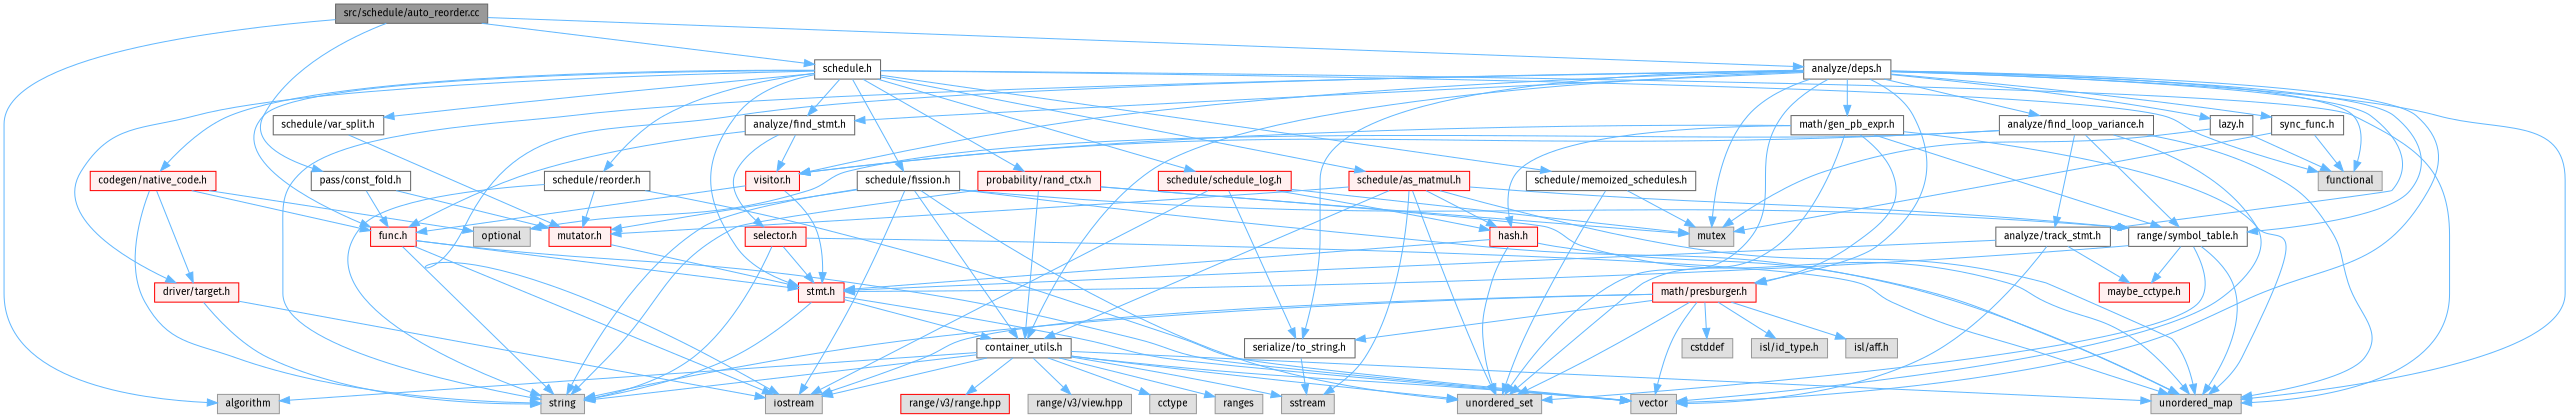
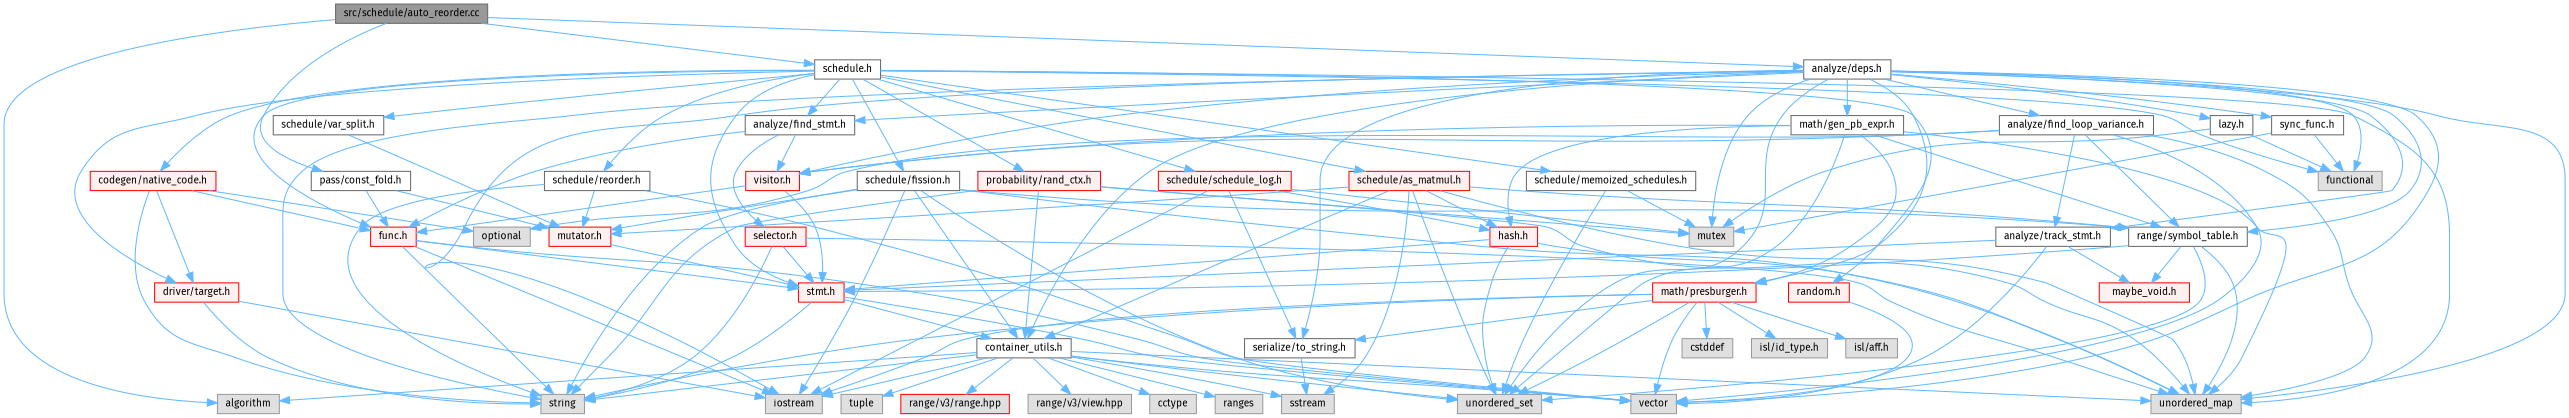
none -> (1819, 293)
(2144, 293) -> (2144, 293)
none -> (862, 404)
